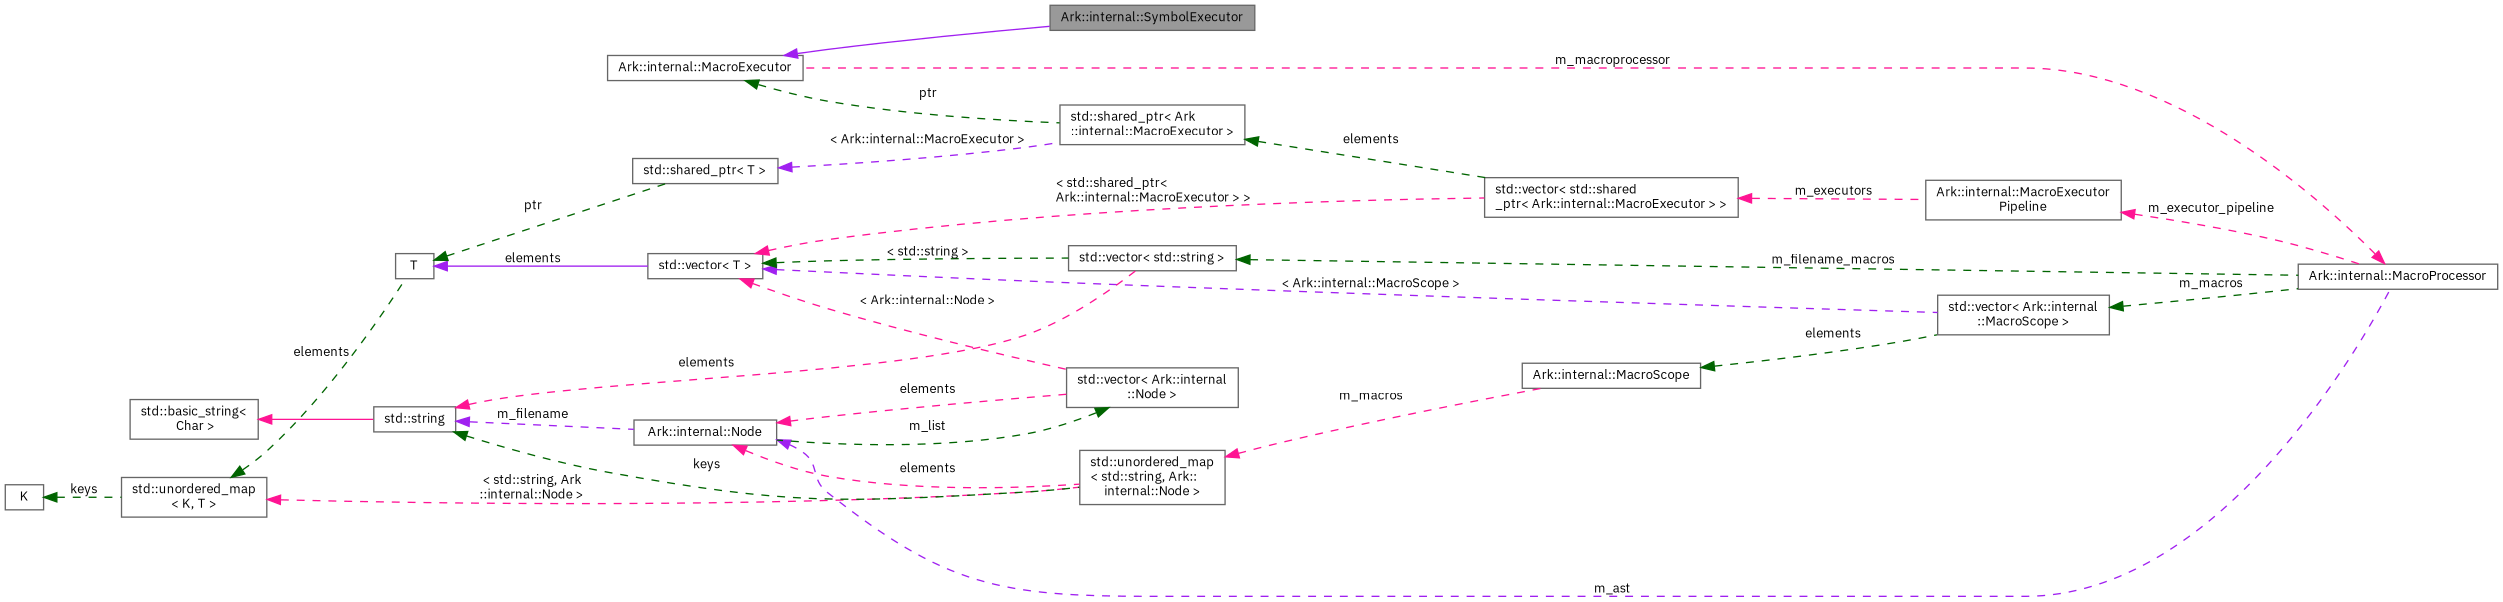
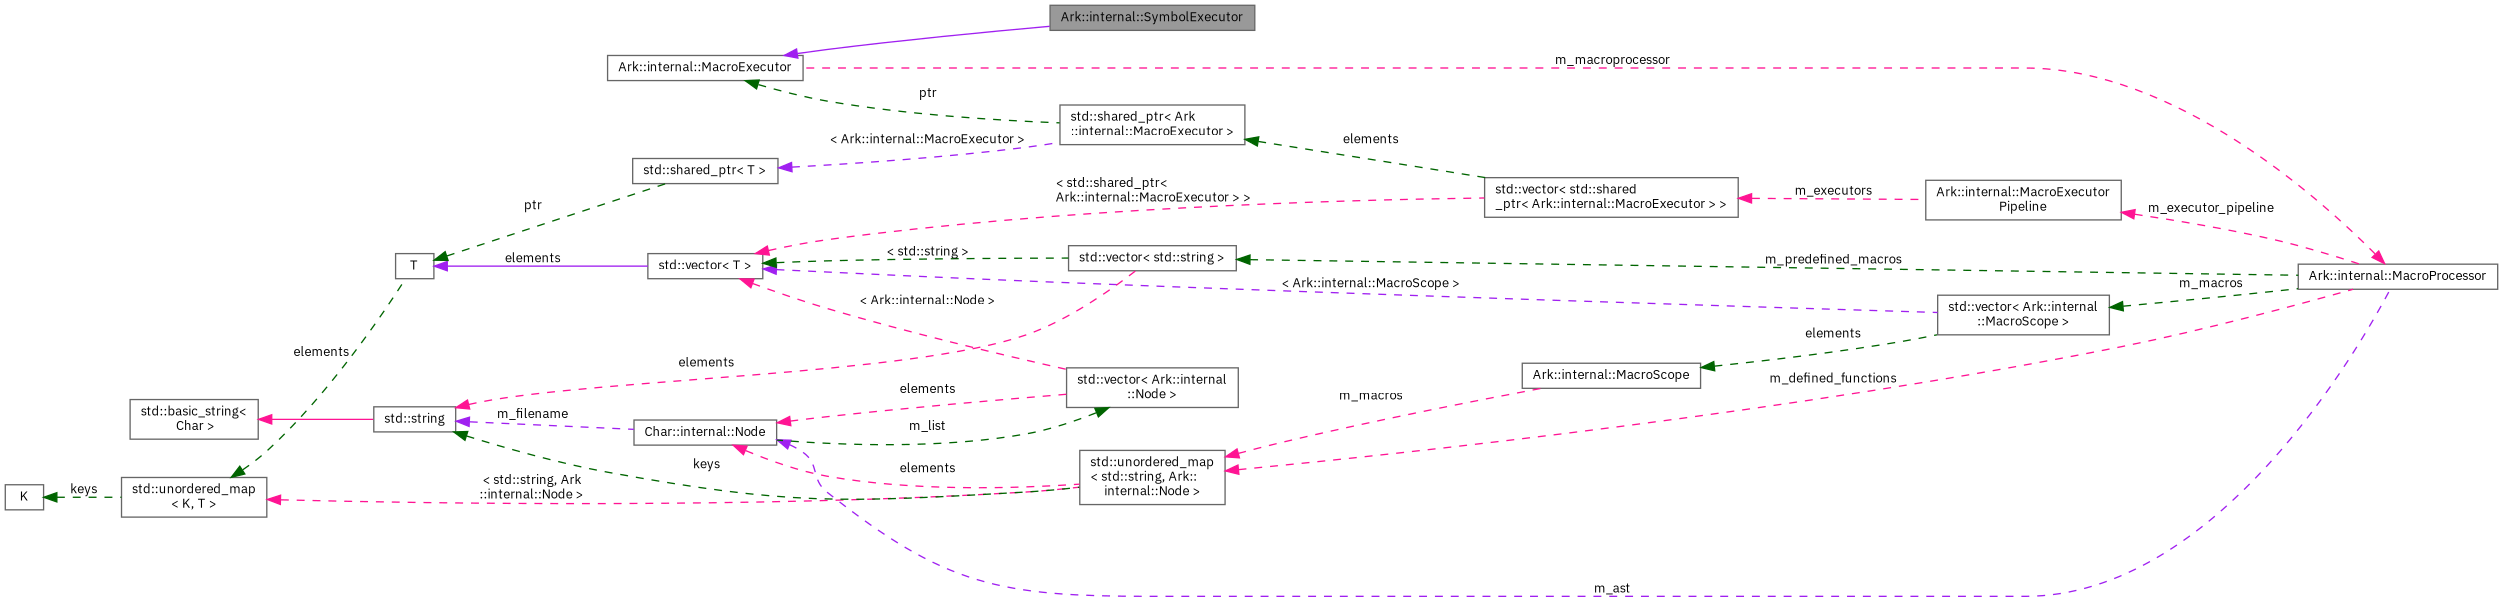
(1832, 260) -> (1832, 260)
none -> (1800, 401)
(705, 433) -> (705, 433)
